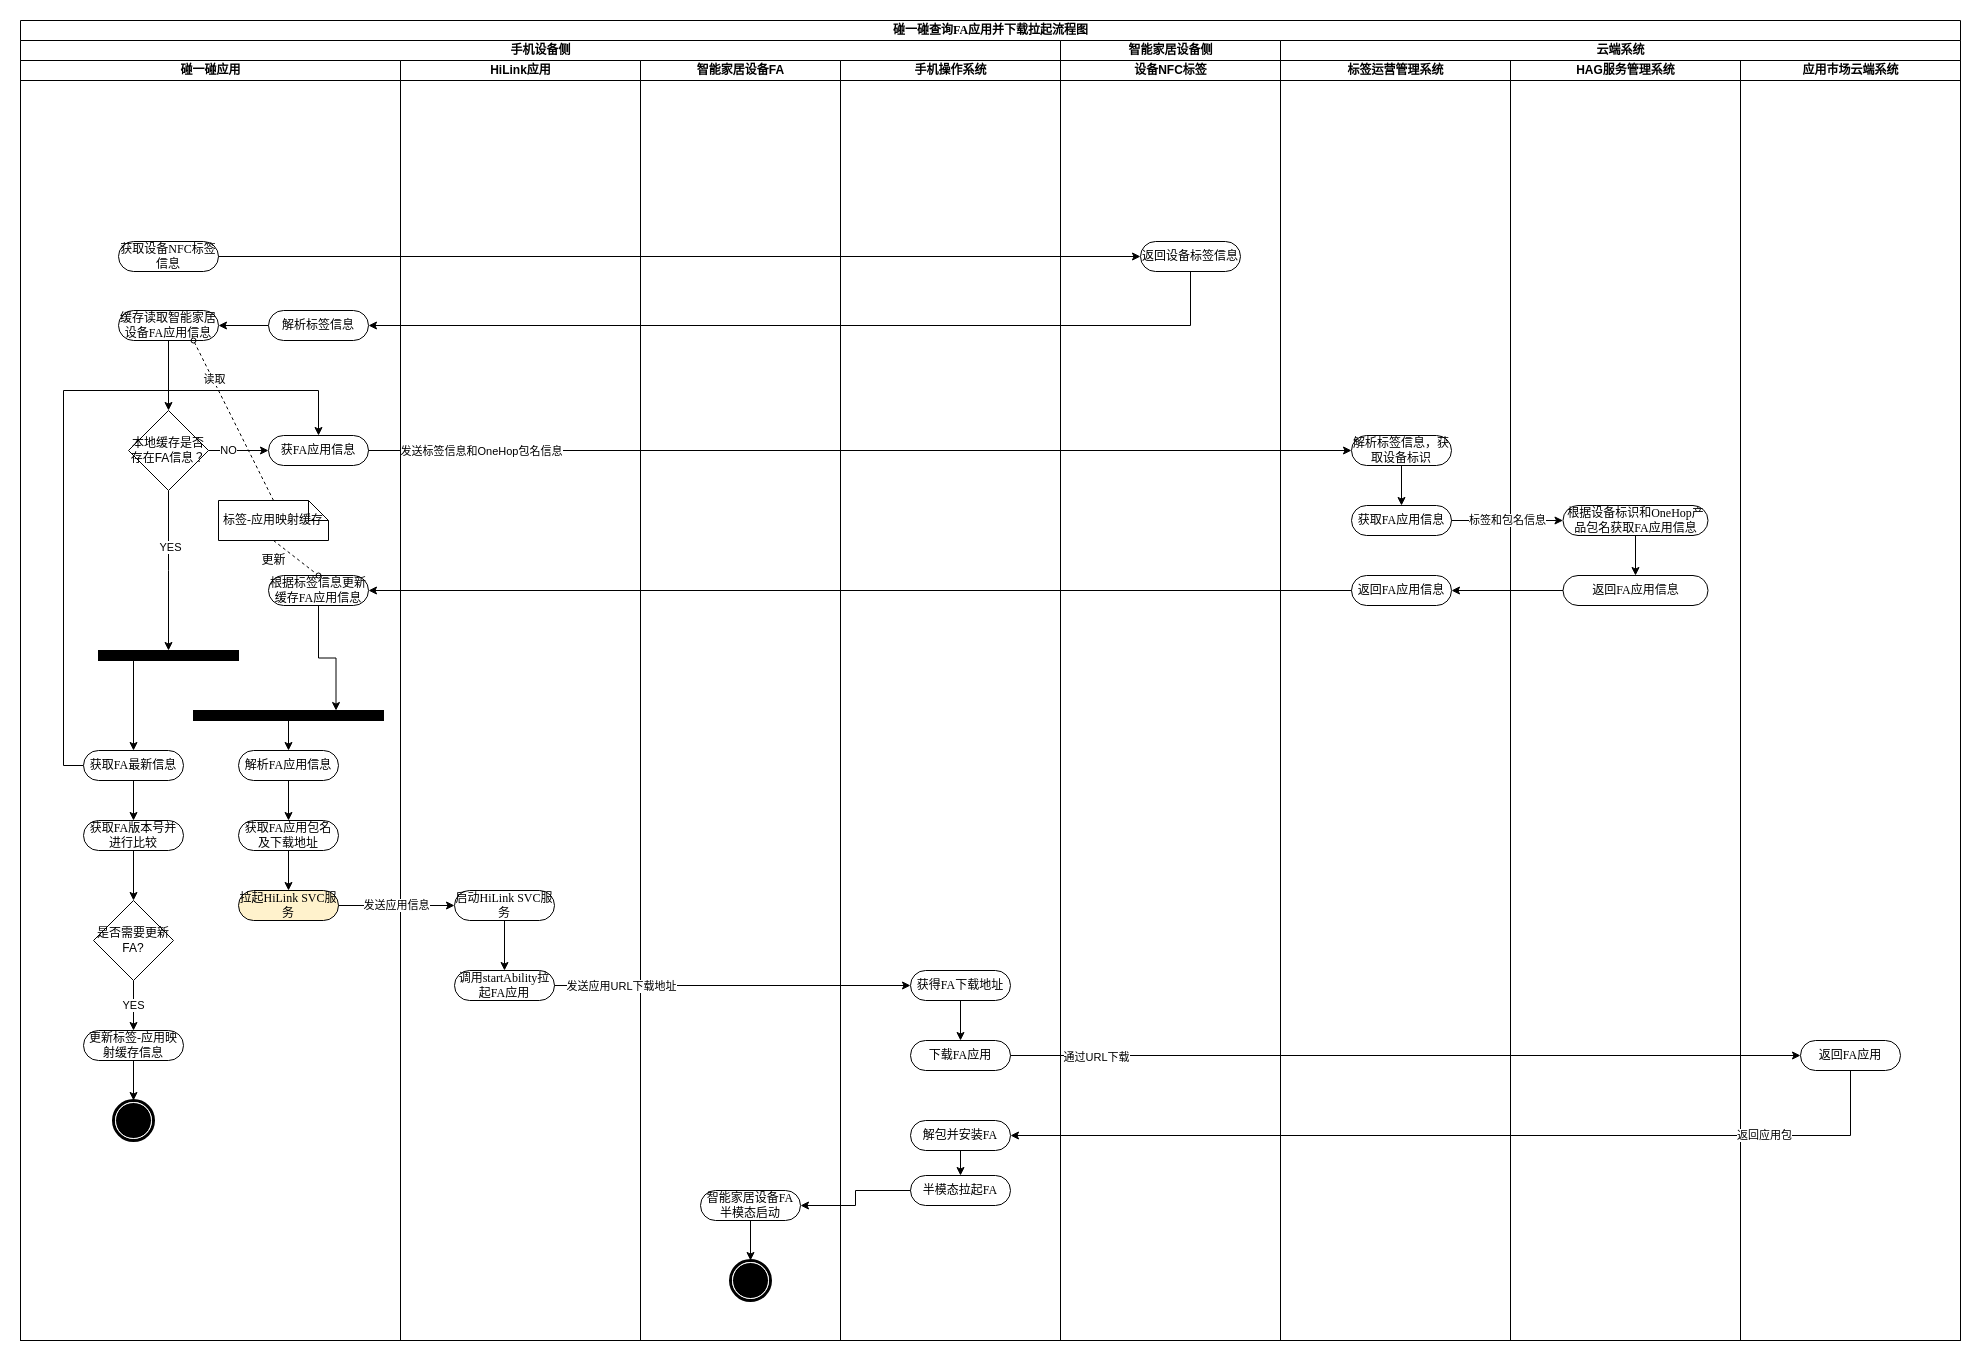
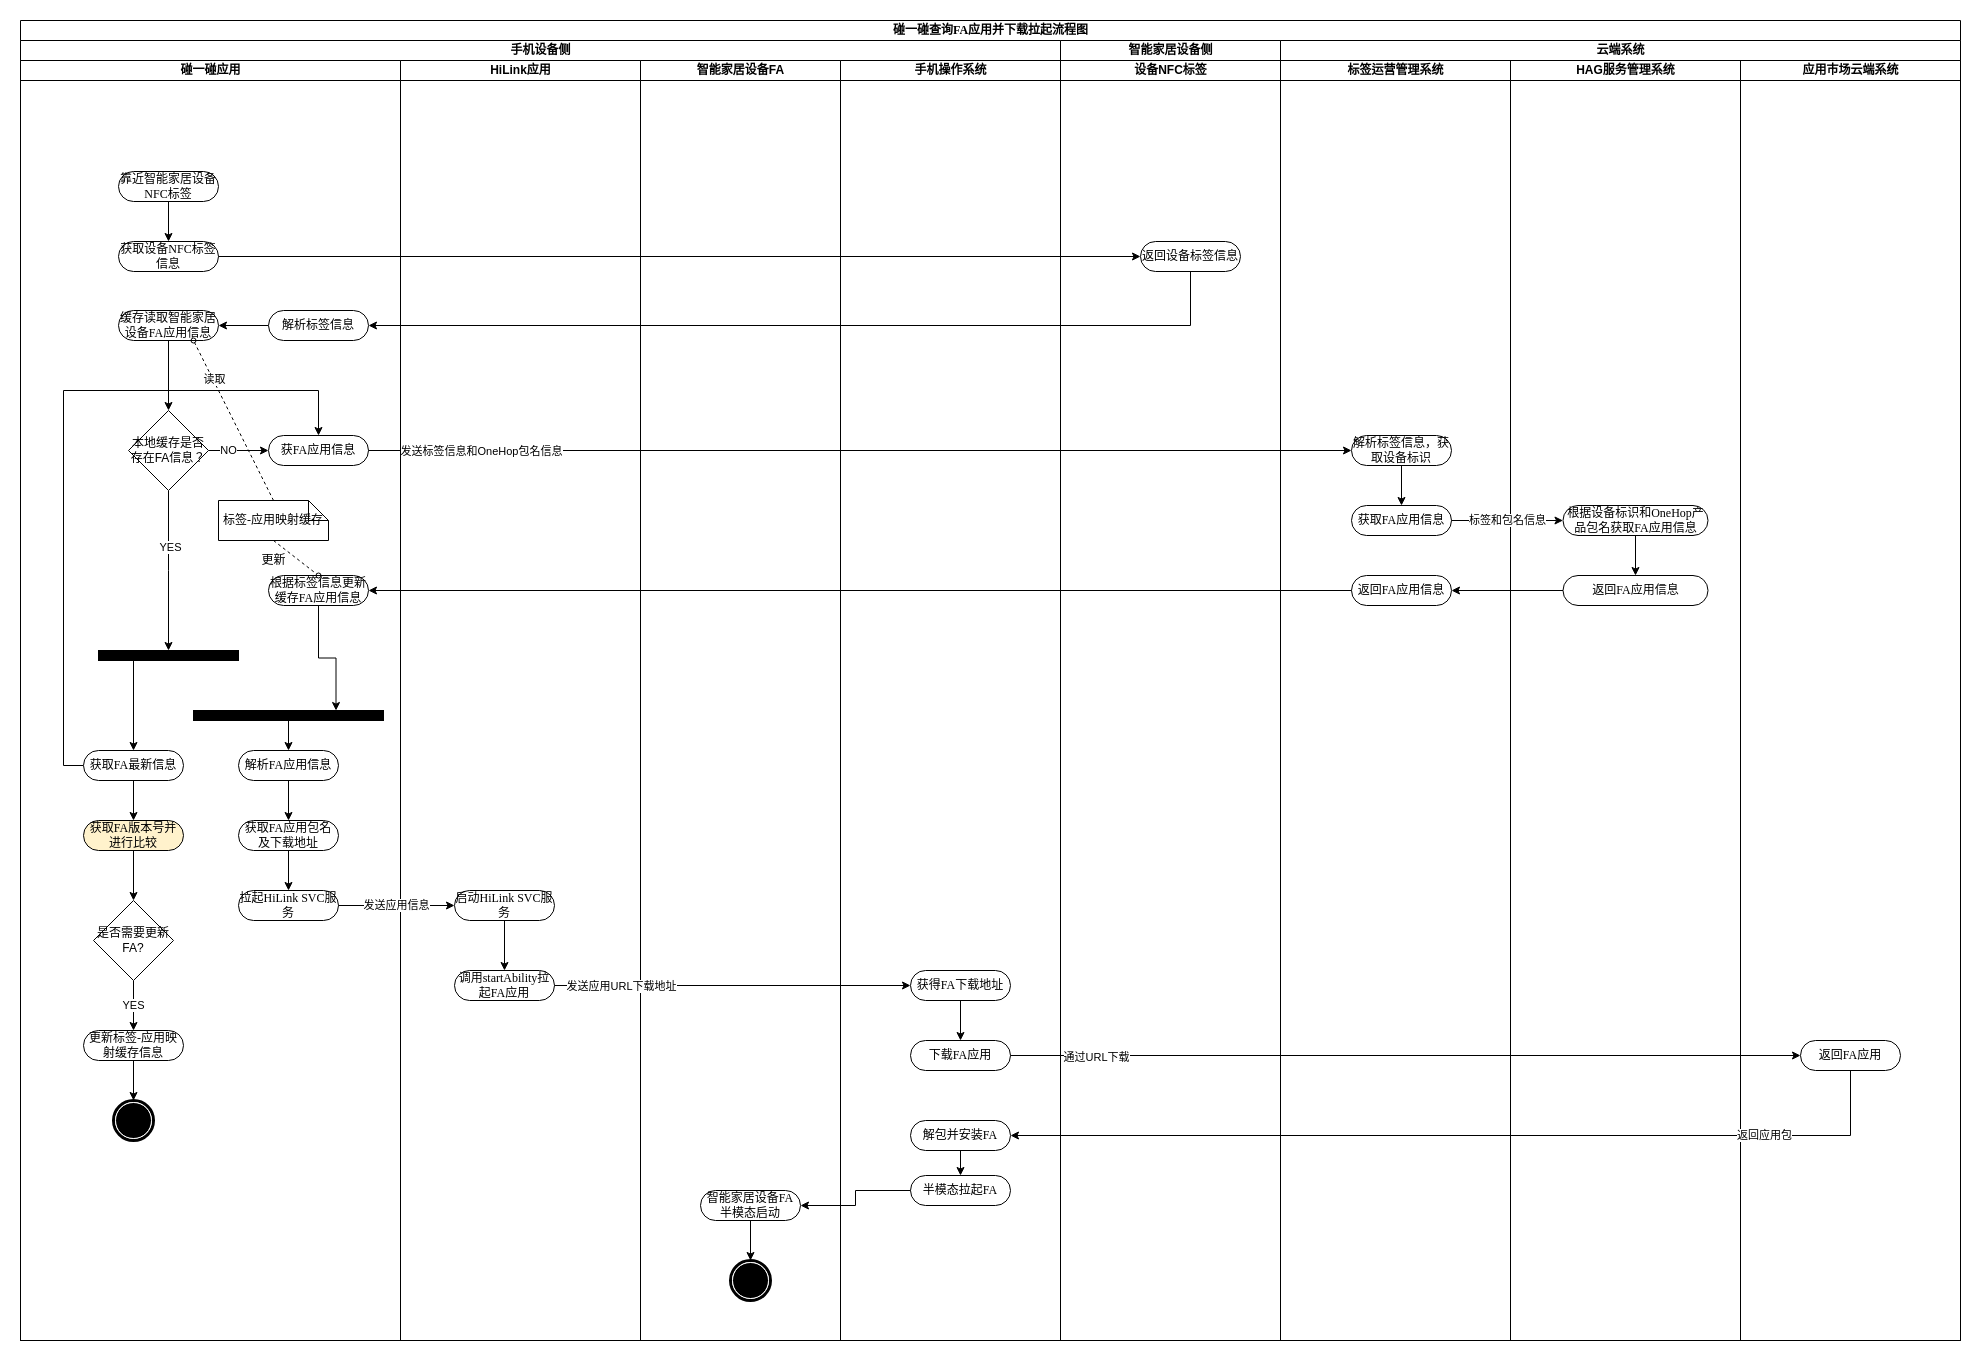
none -> (169, 187)
none -> (169, 218)
(134, 836) -> (134, 836)
(289, 906) -> (289, 906)
